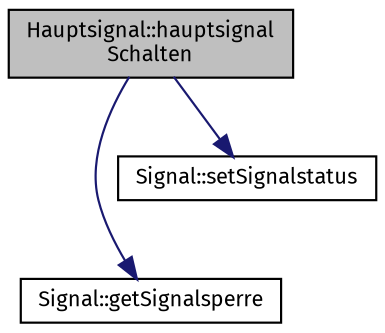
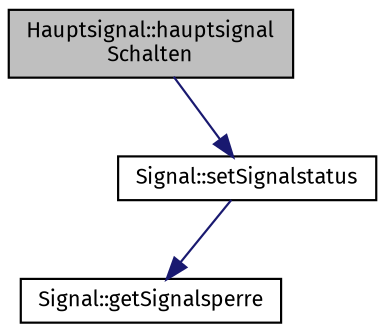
(96, 168) -> (206, 231)
